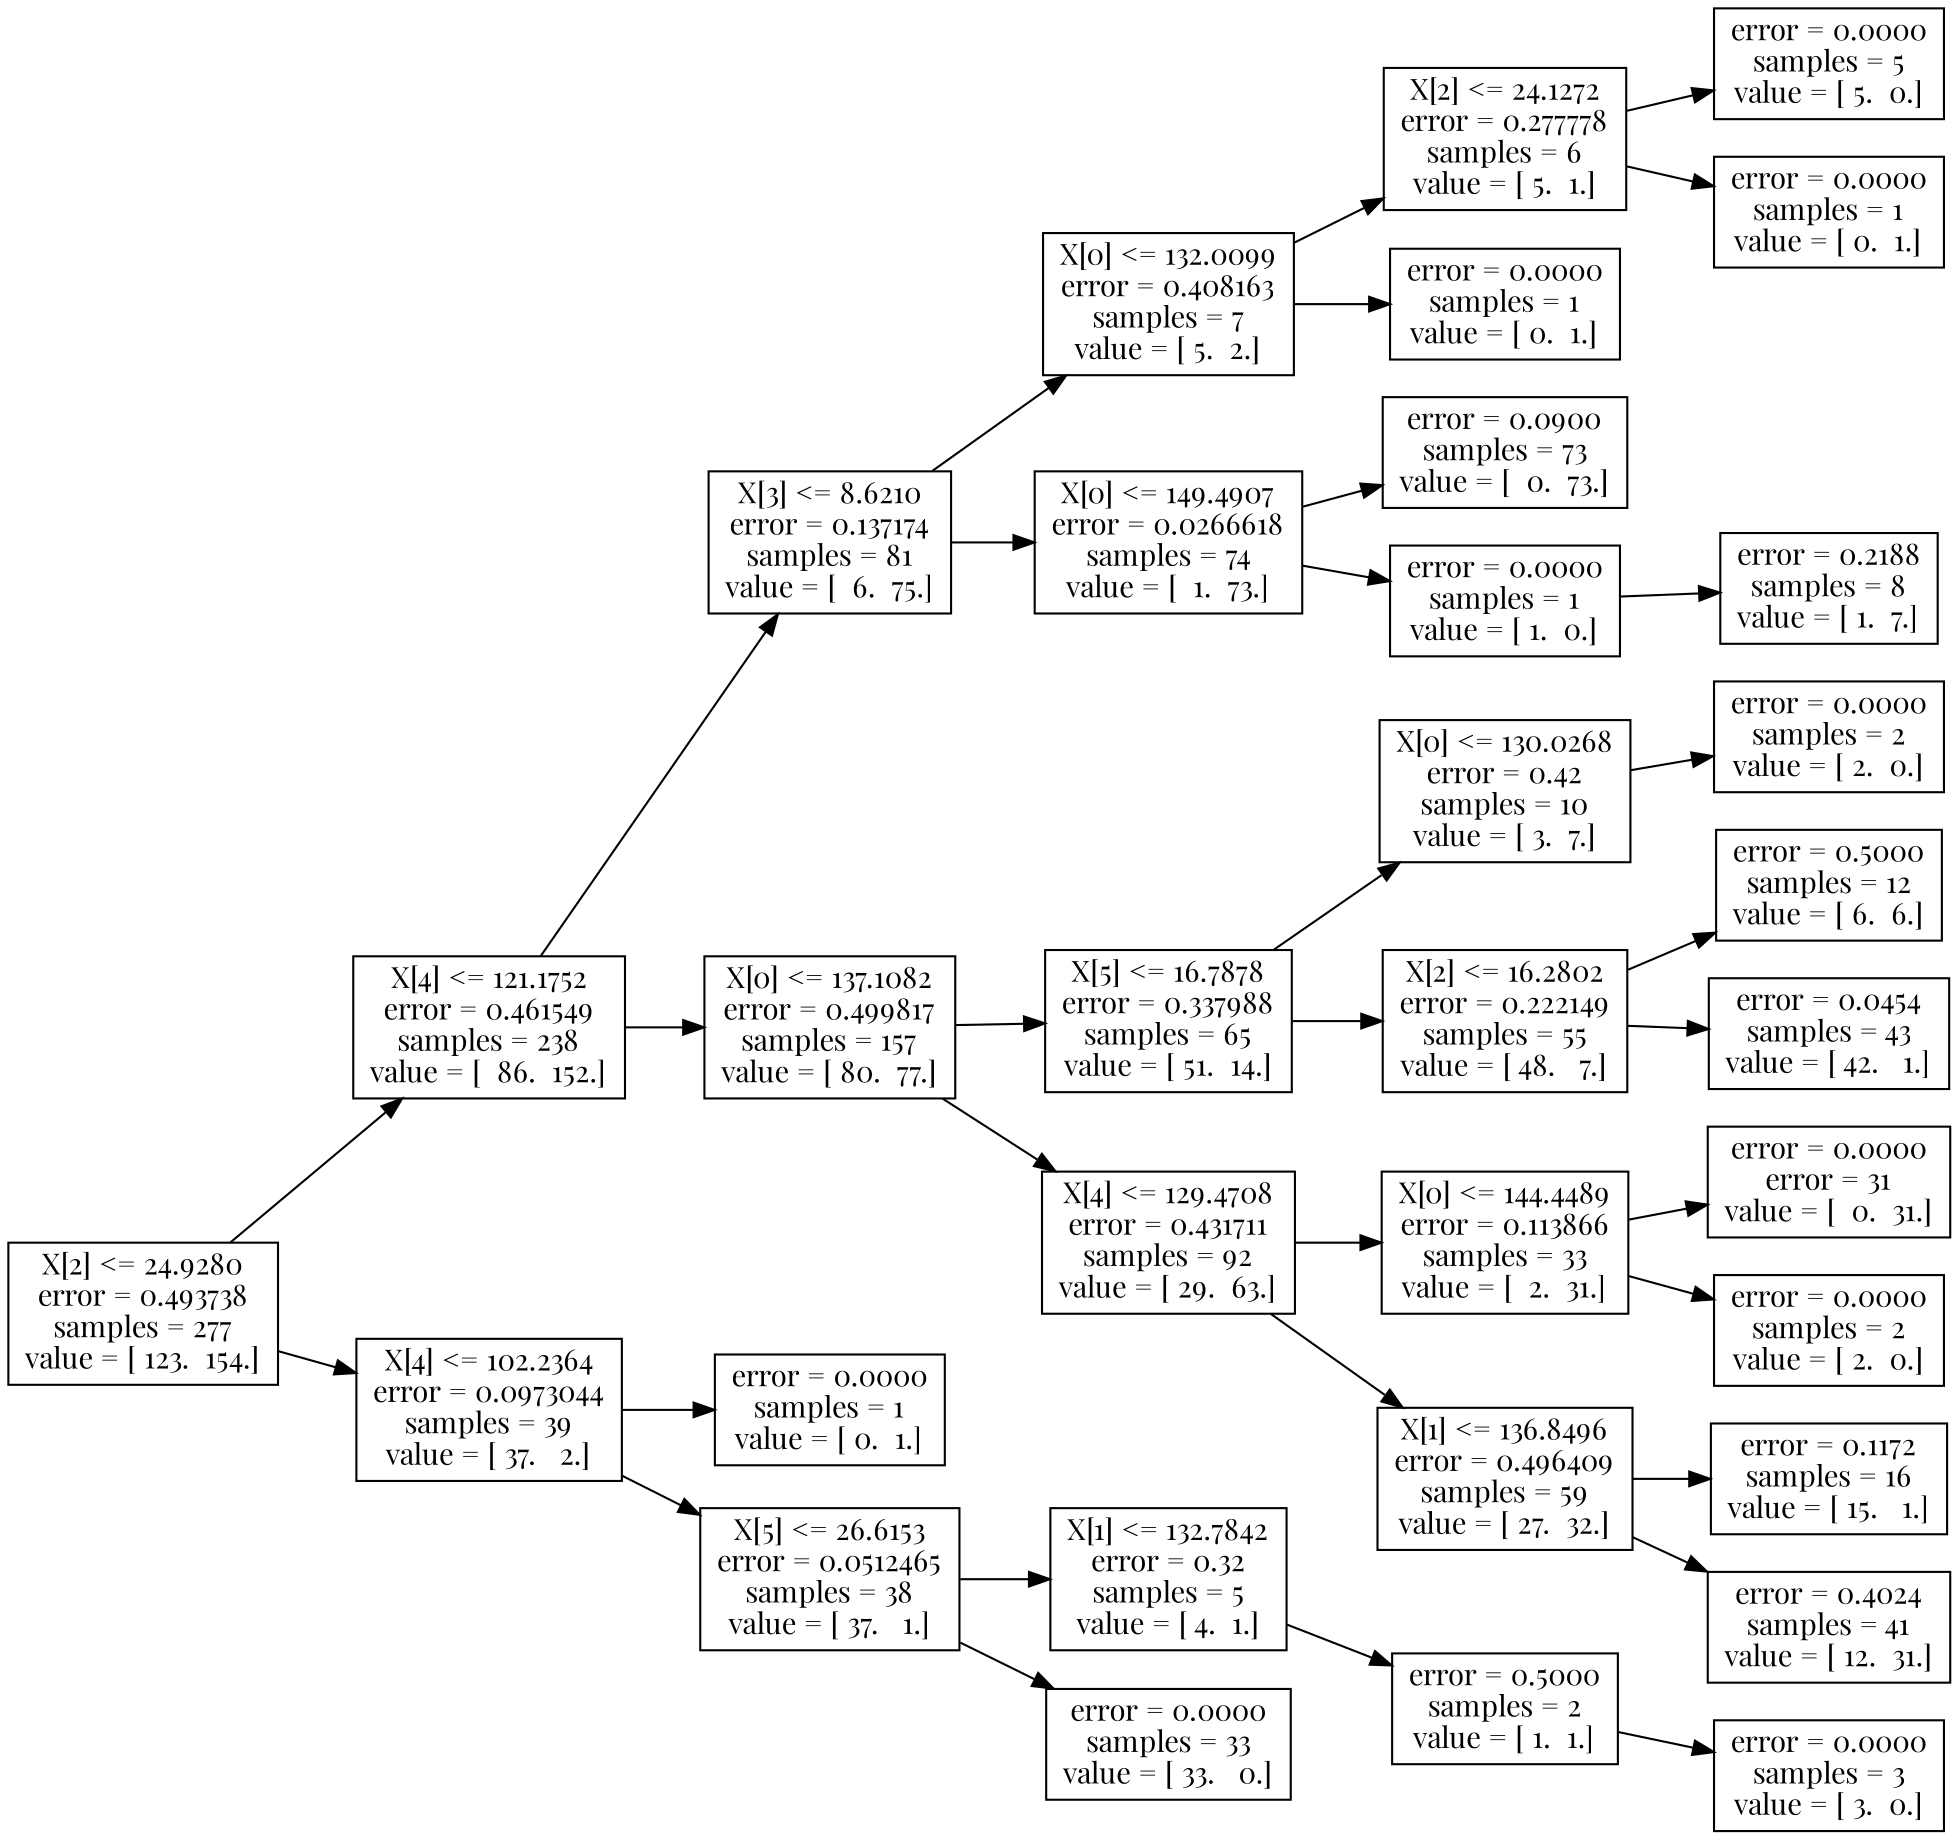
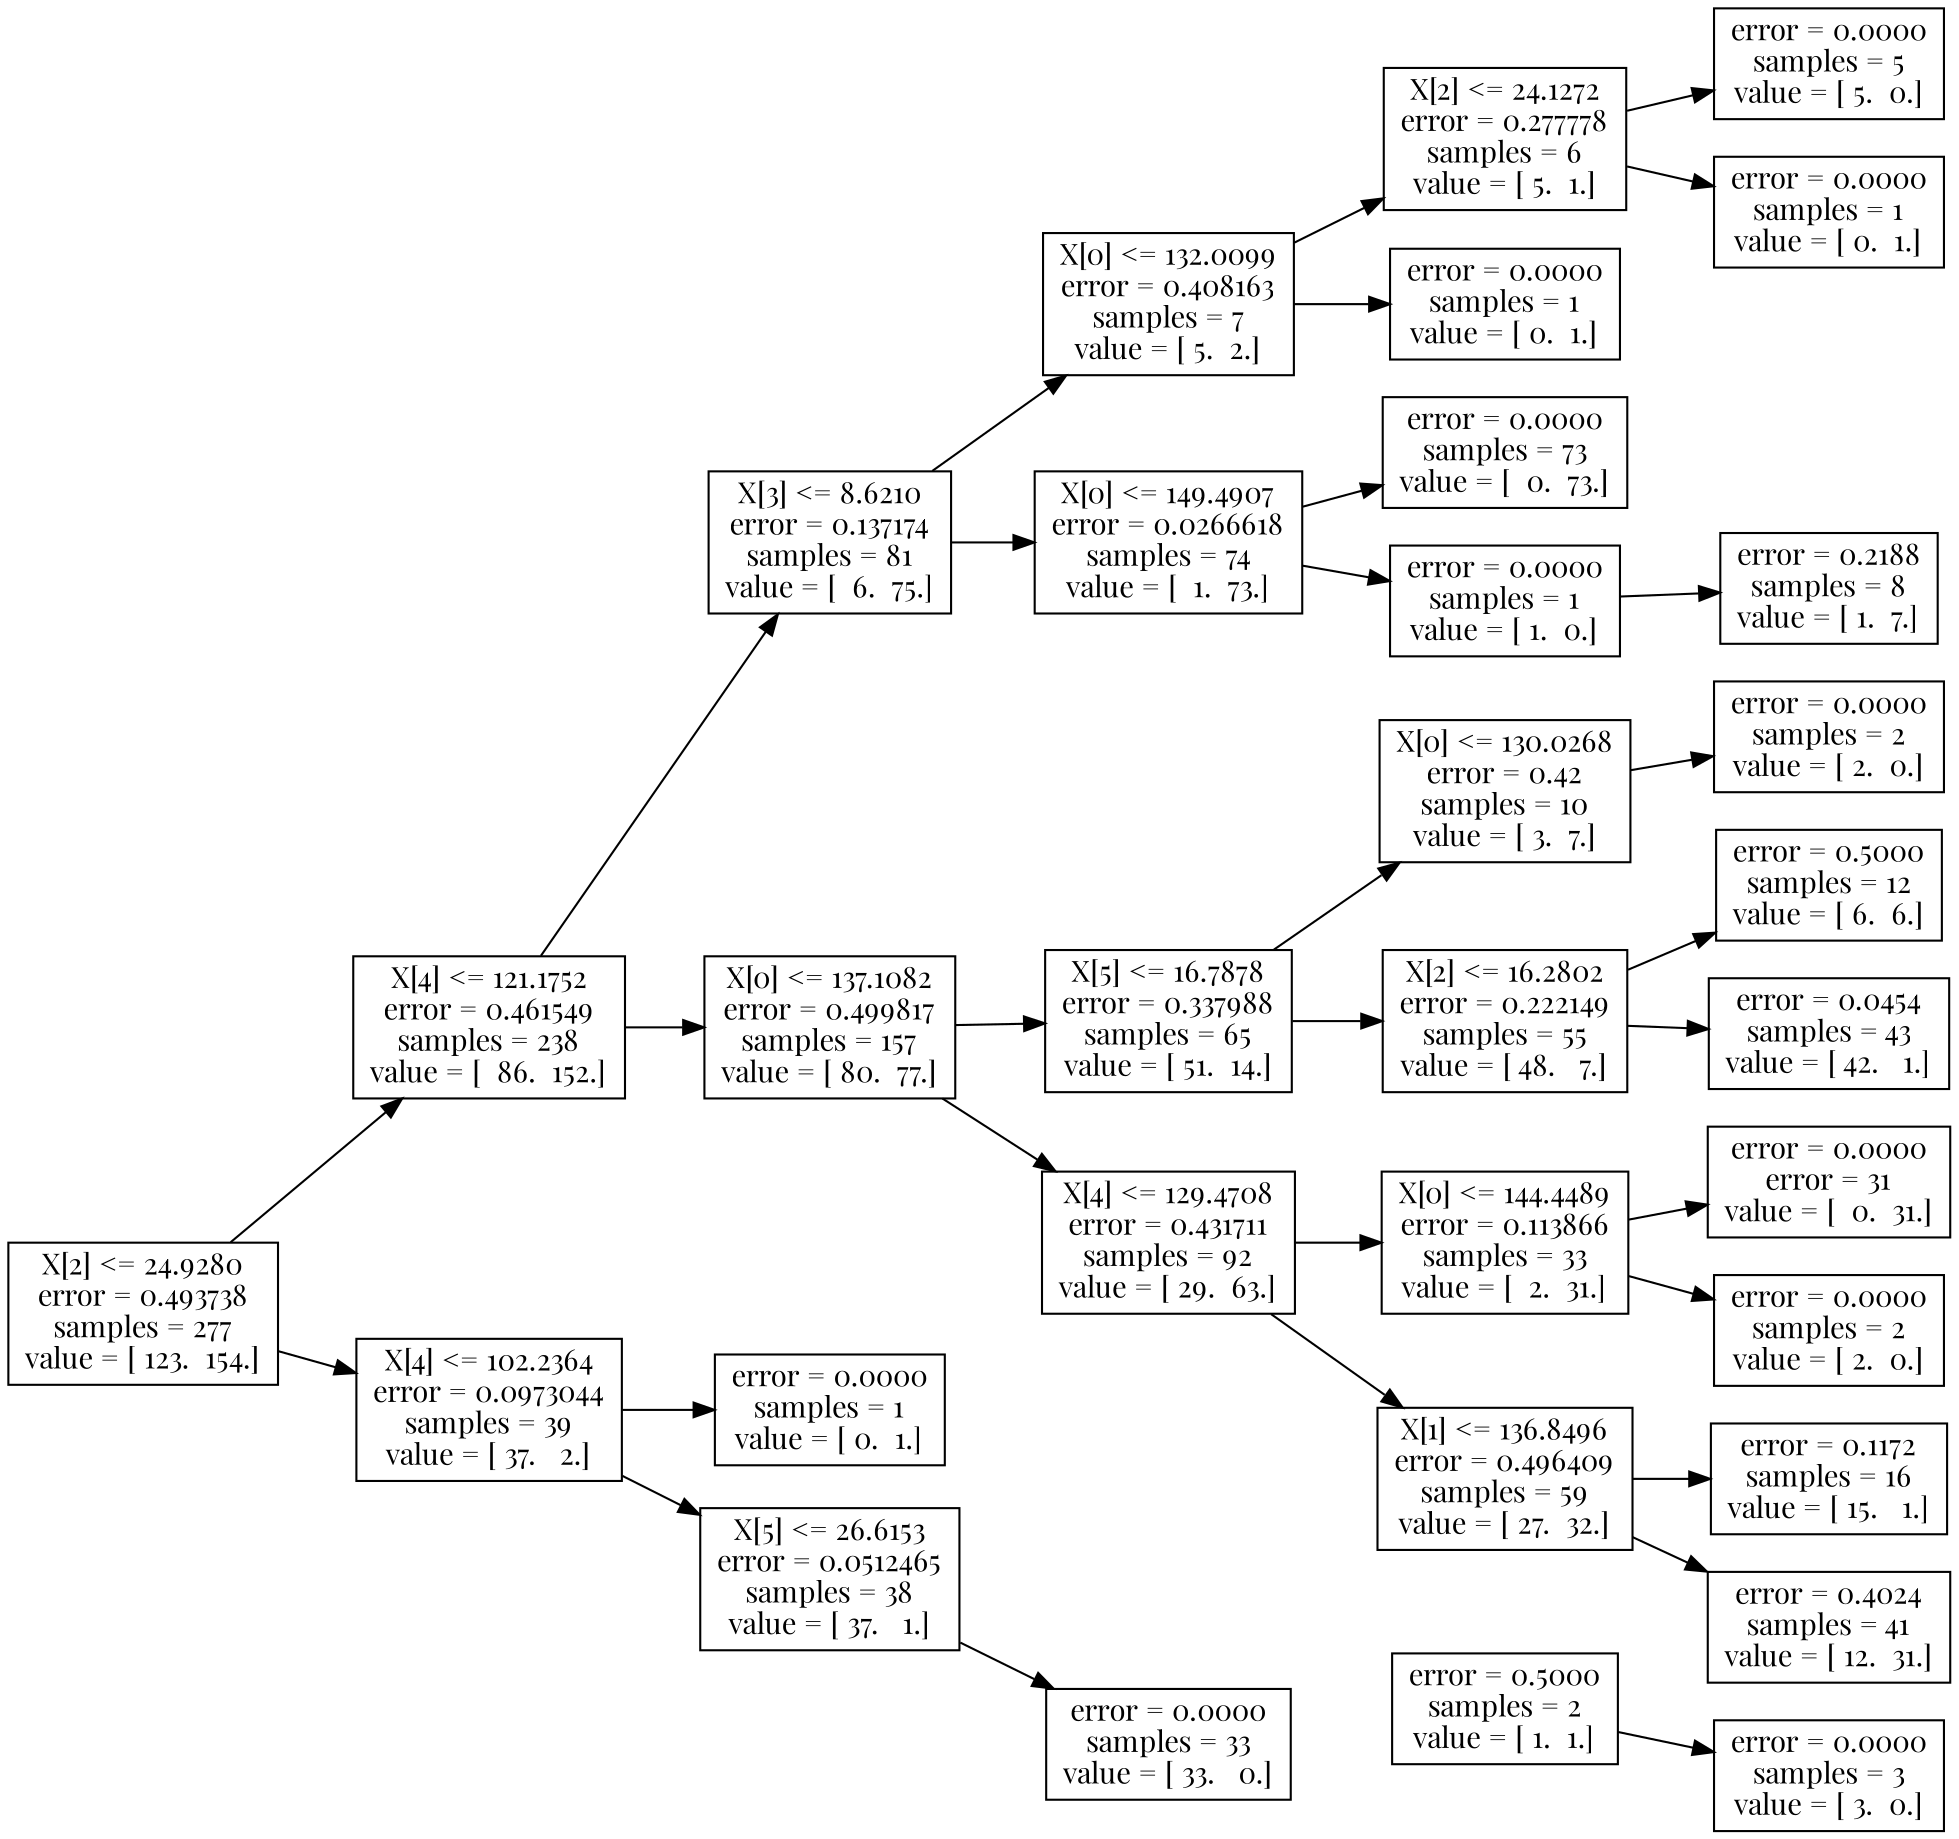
(1505, 453) -> (1505, 453)
(1168, 1579) -> none
